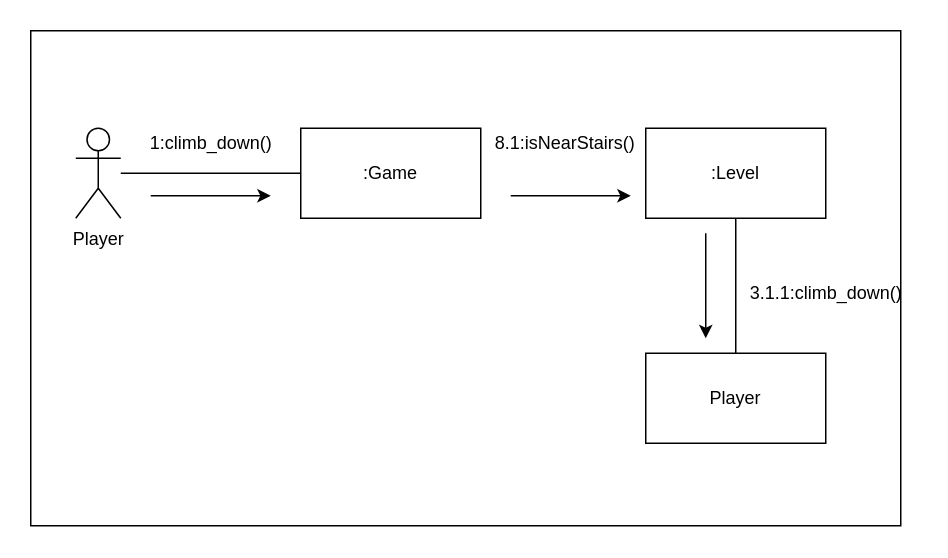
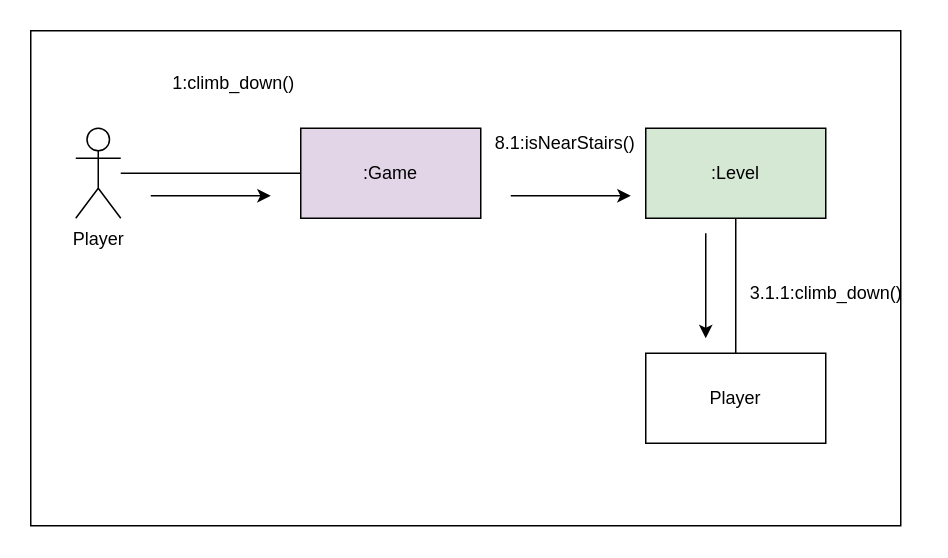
(211, 143) -> (233, 83)
(391, 173) -> (391, 173)
(736, 173) -> (736, 173)
